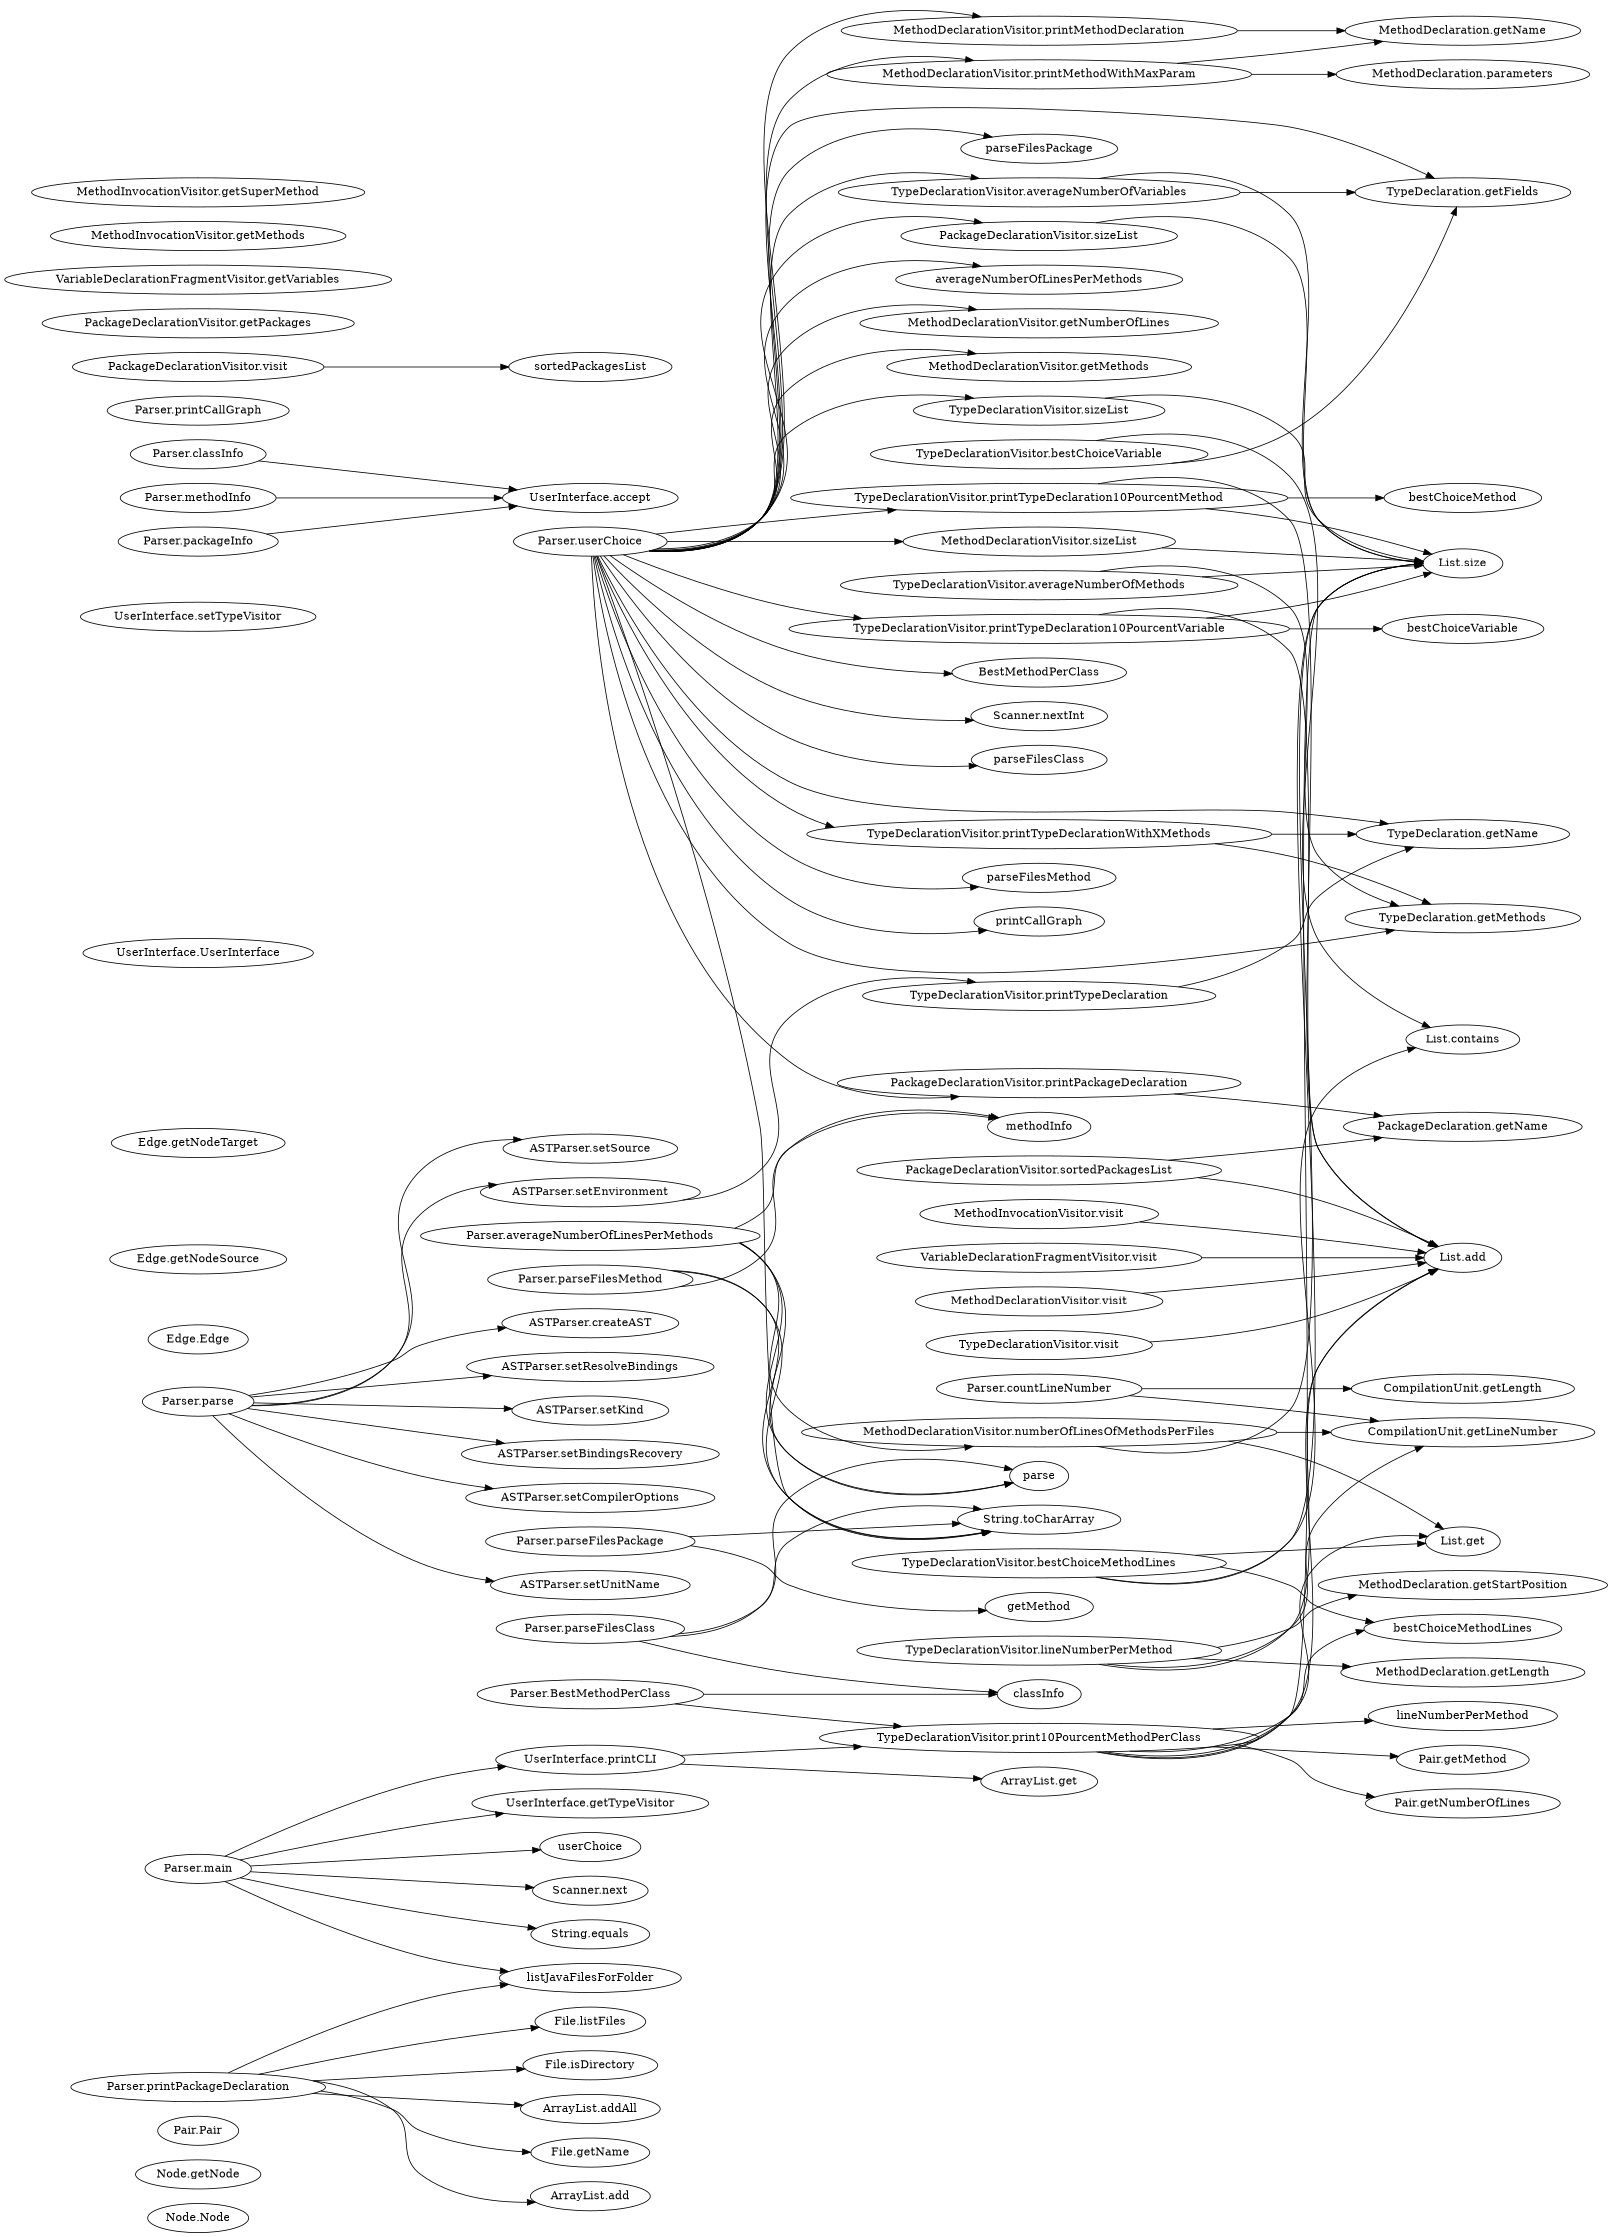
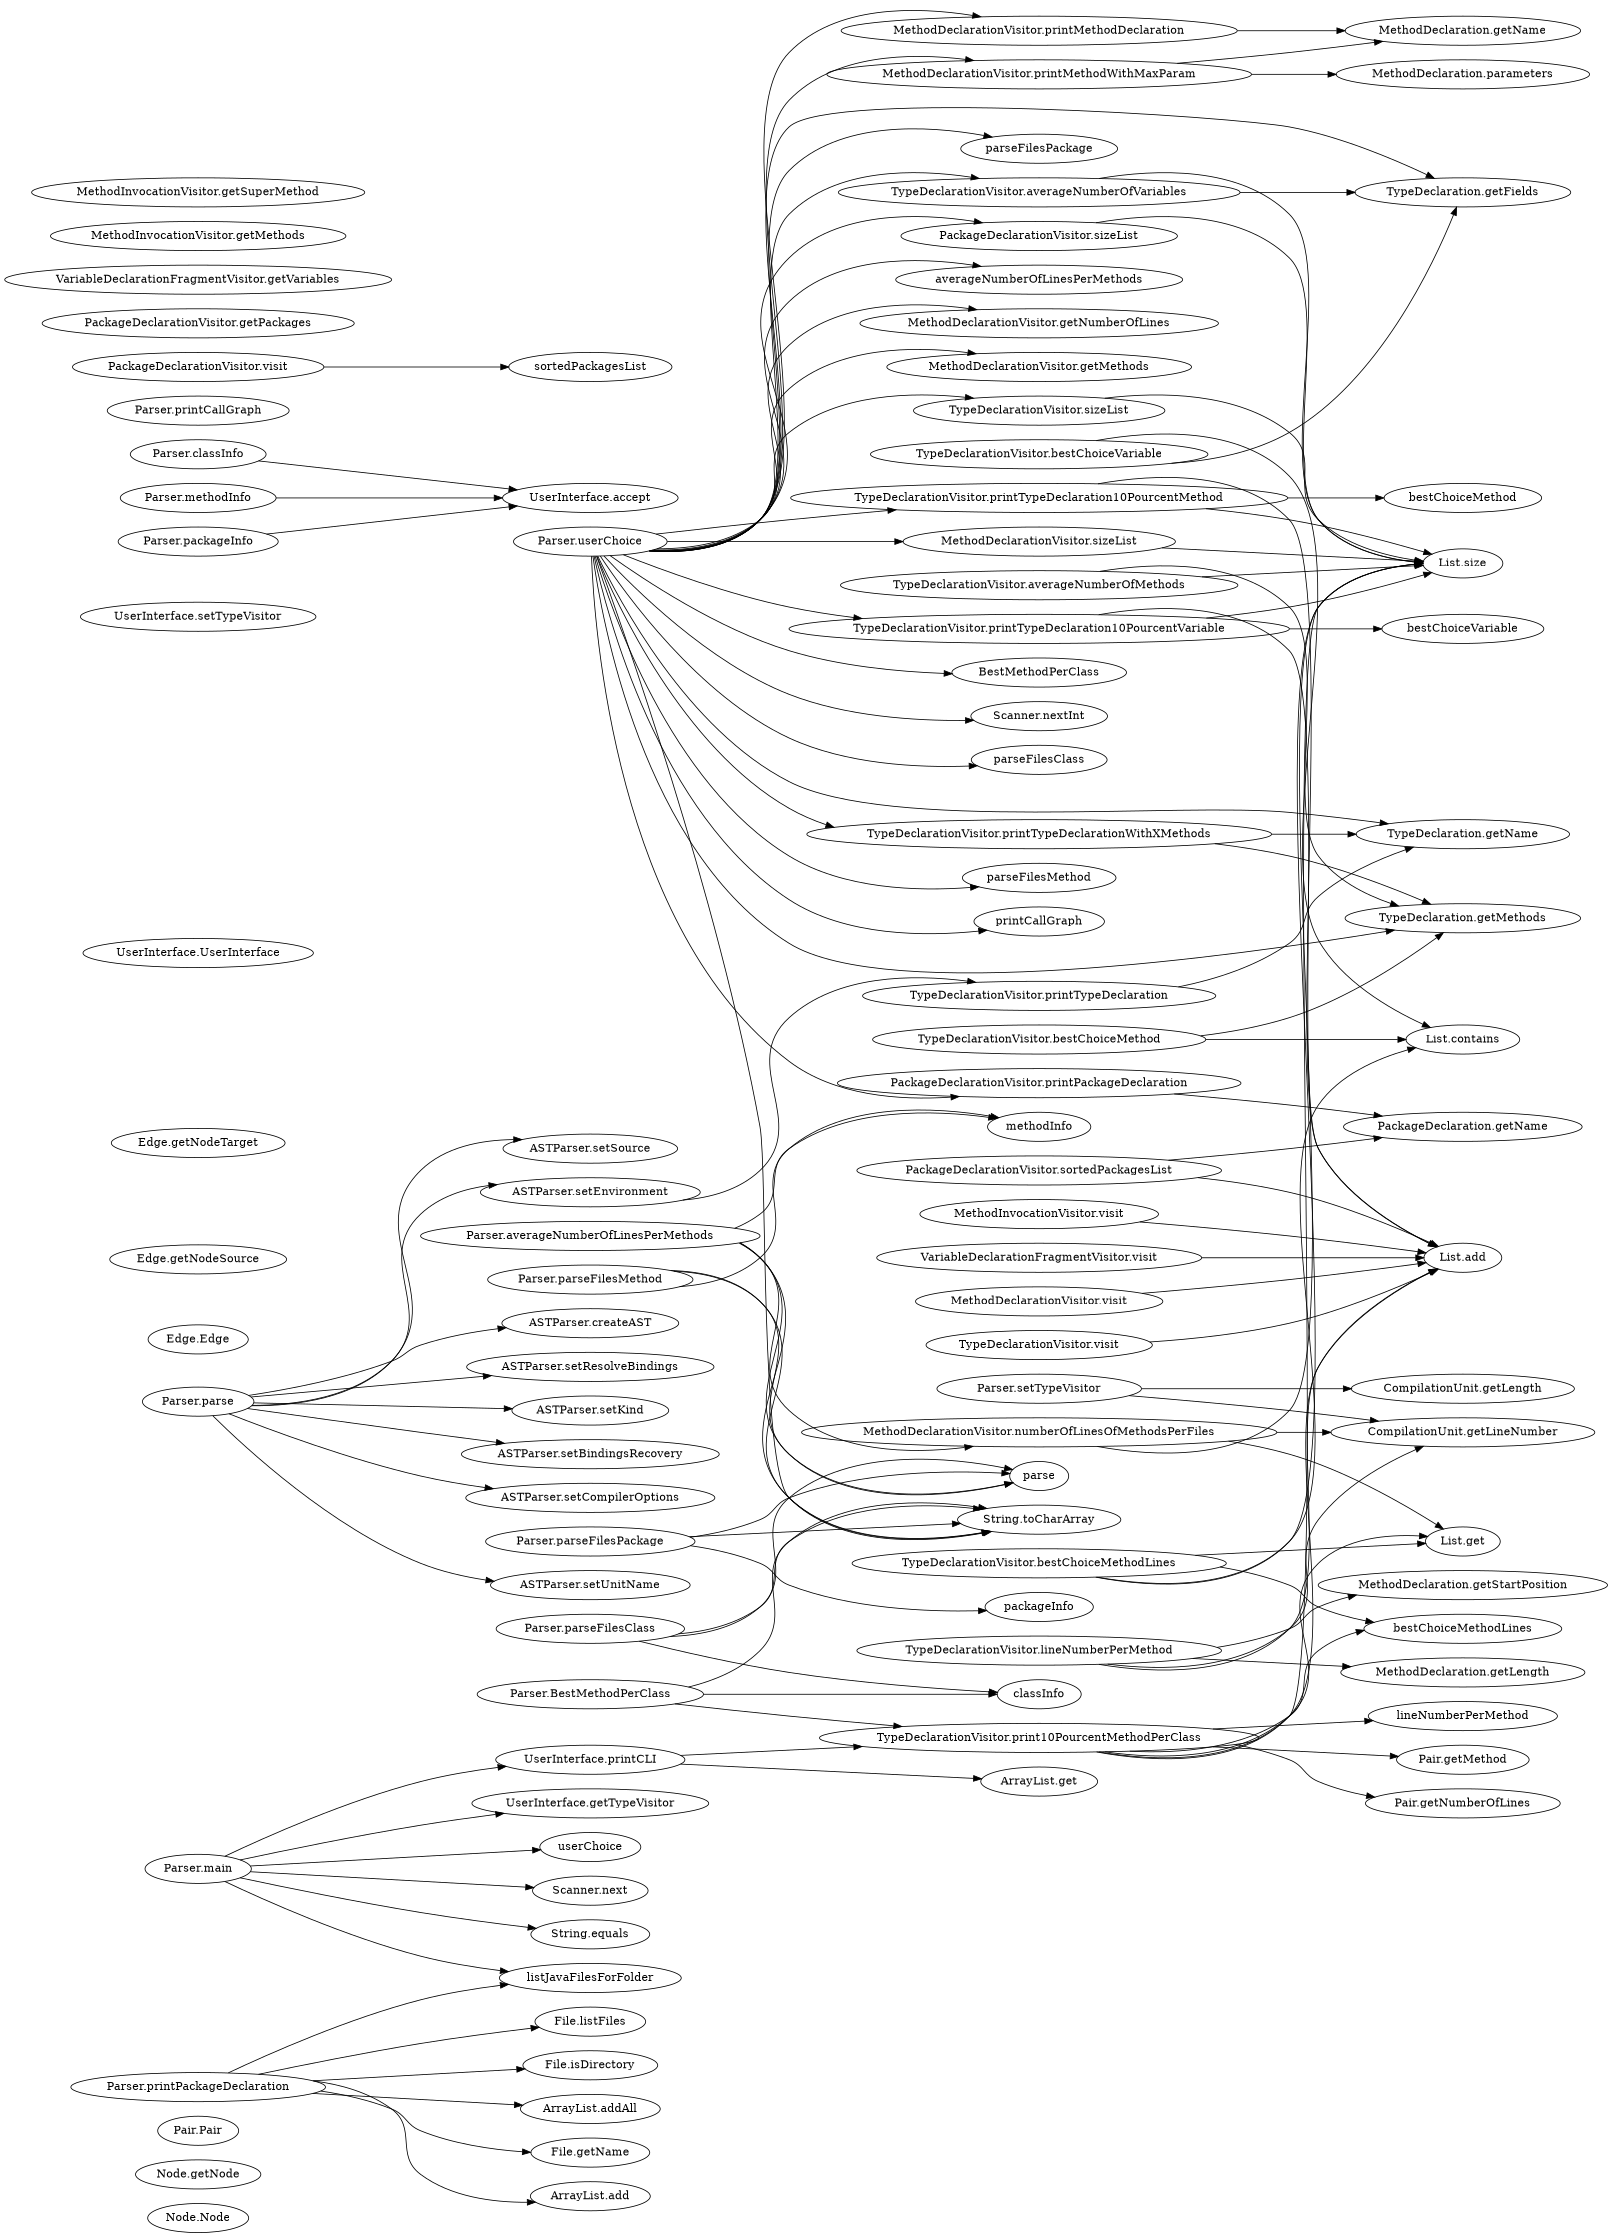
none -> (1039, 1040)
(1039, 1389) -> (1039, 1389)
none -> (825, 1487)
none -> (775, 1607)
(1039, 1607) -> (1039, 1607)
